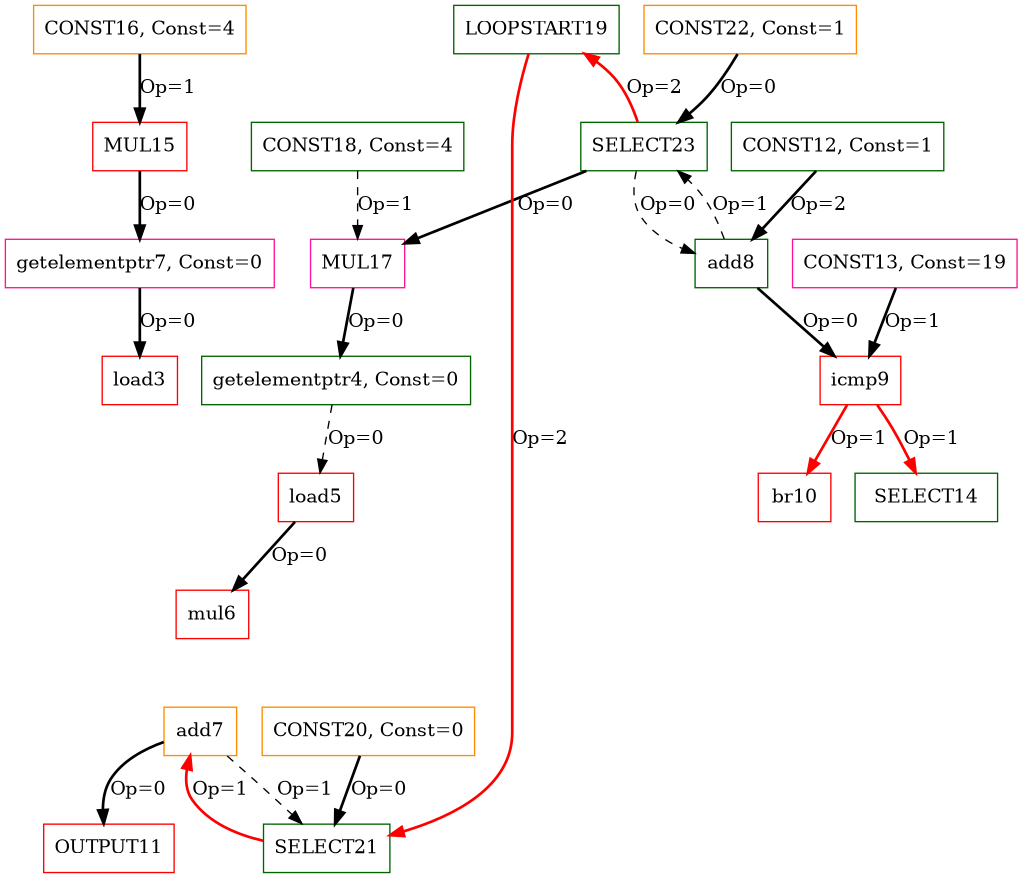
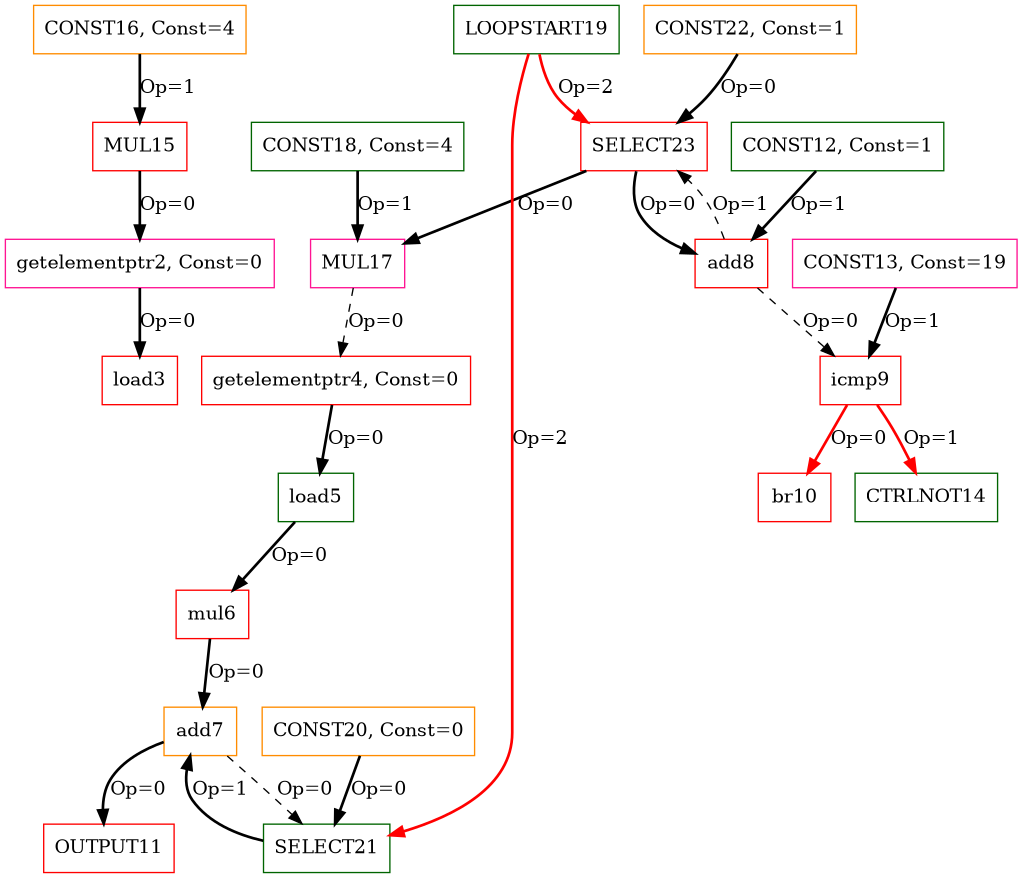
(622, 88) -> (551, 88)
(644, 147) -> (644, 147)
(358, 198) -> (358, 198)
(819, 205) -> (819, 205)
(643, 219) -> (643, 219)
(140, 264) -> (140, 264)
(731, 264) -> (731, 264)
(348, 315) -> (348, 315)
(791, 317) -> (791, 317)
(336, 380) -> (336, 380)
(327, 432) -> (327, 432)
(859, 439) -> (859, 439)
(316, 497) -> (316, 497)
(926, 497) -> (926, 497)
none -> (207, 666)
(305, 790) -> (305, 790)
(210, 818) -> (210, 818)
